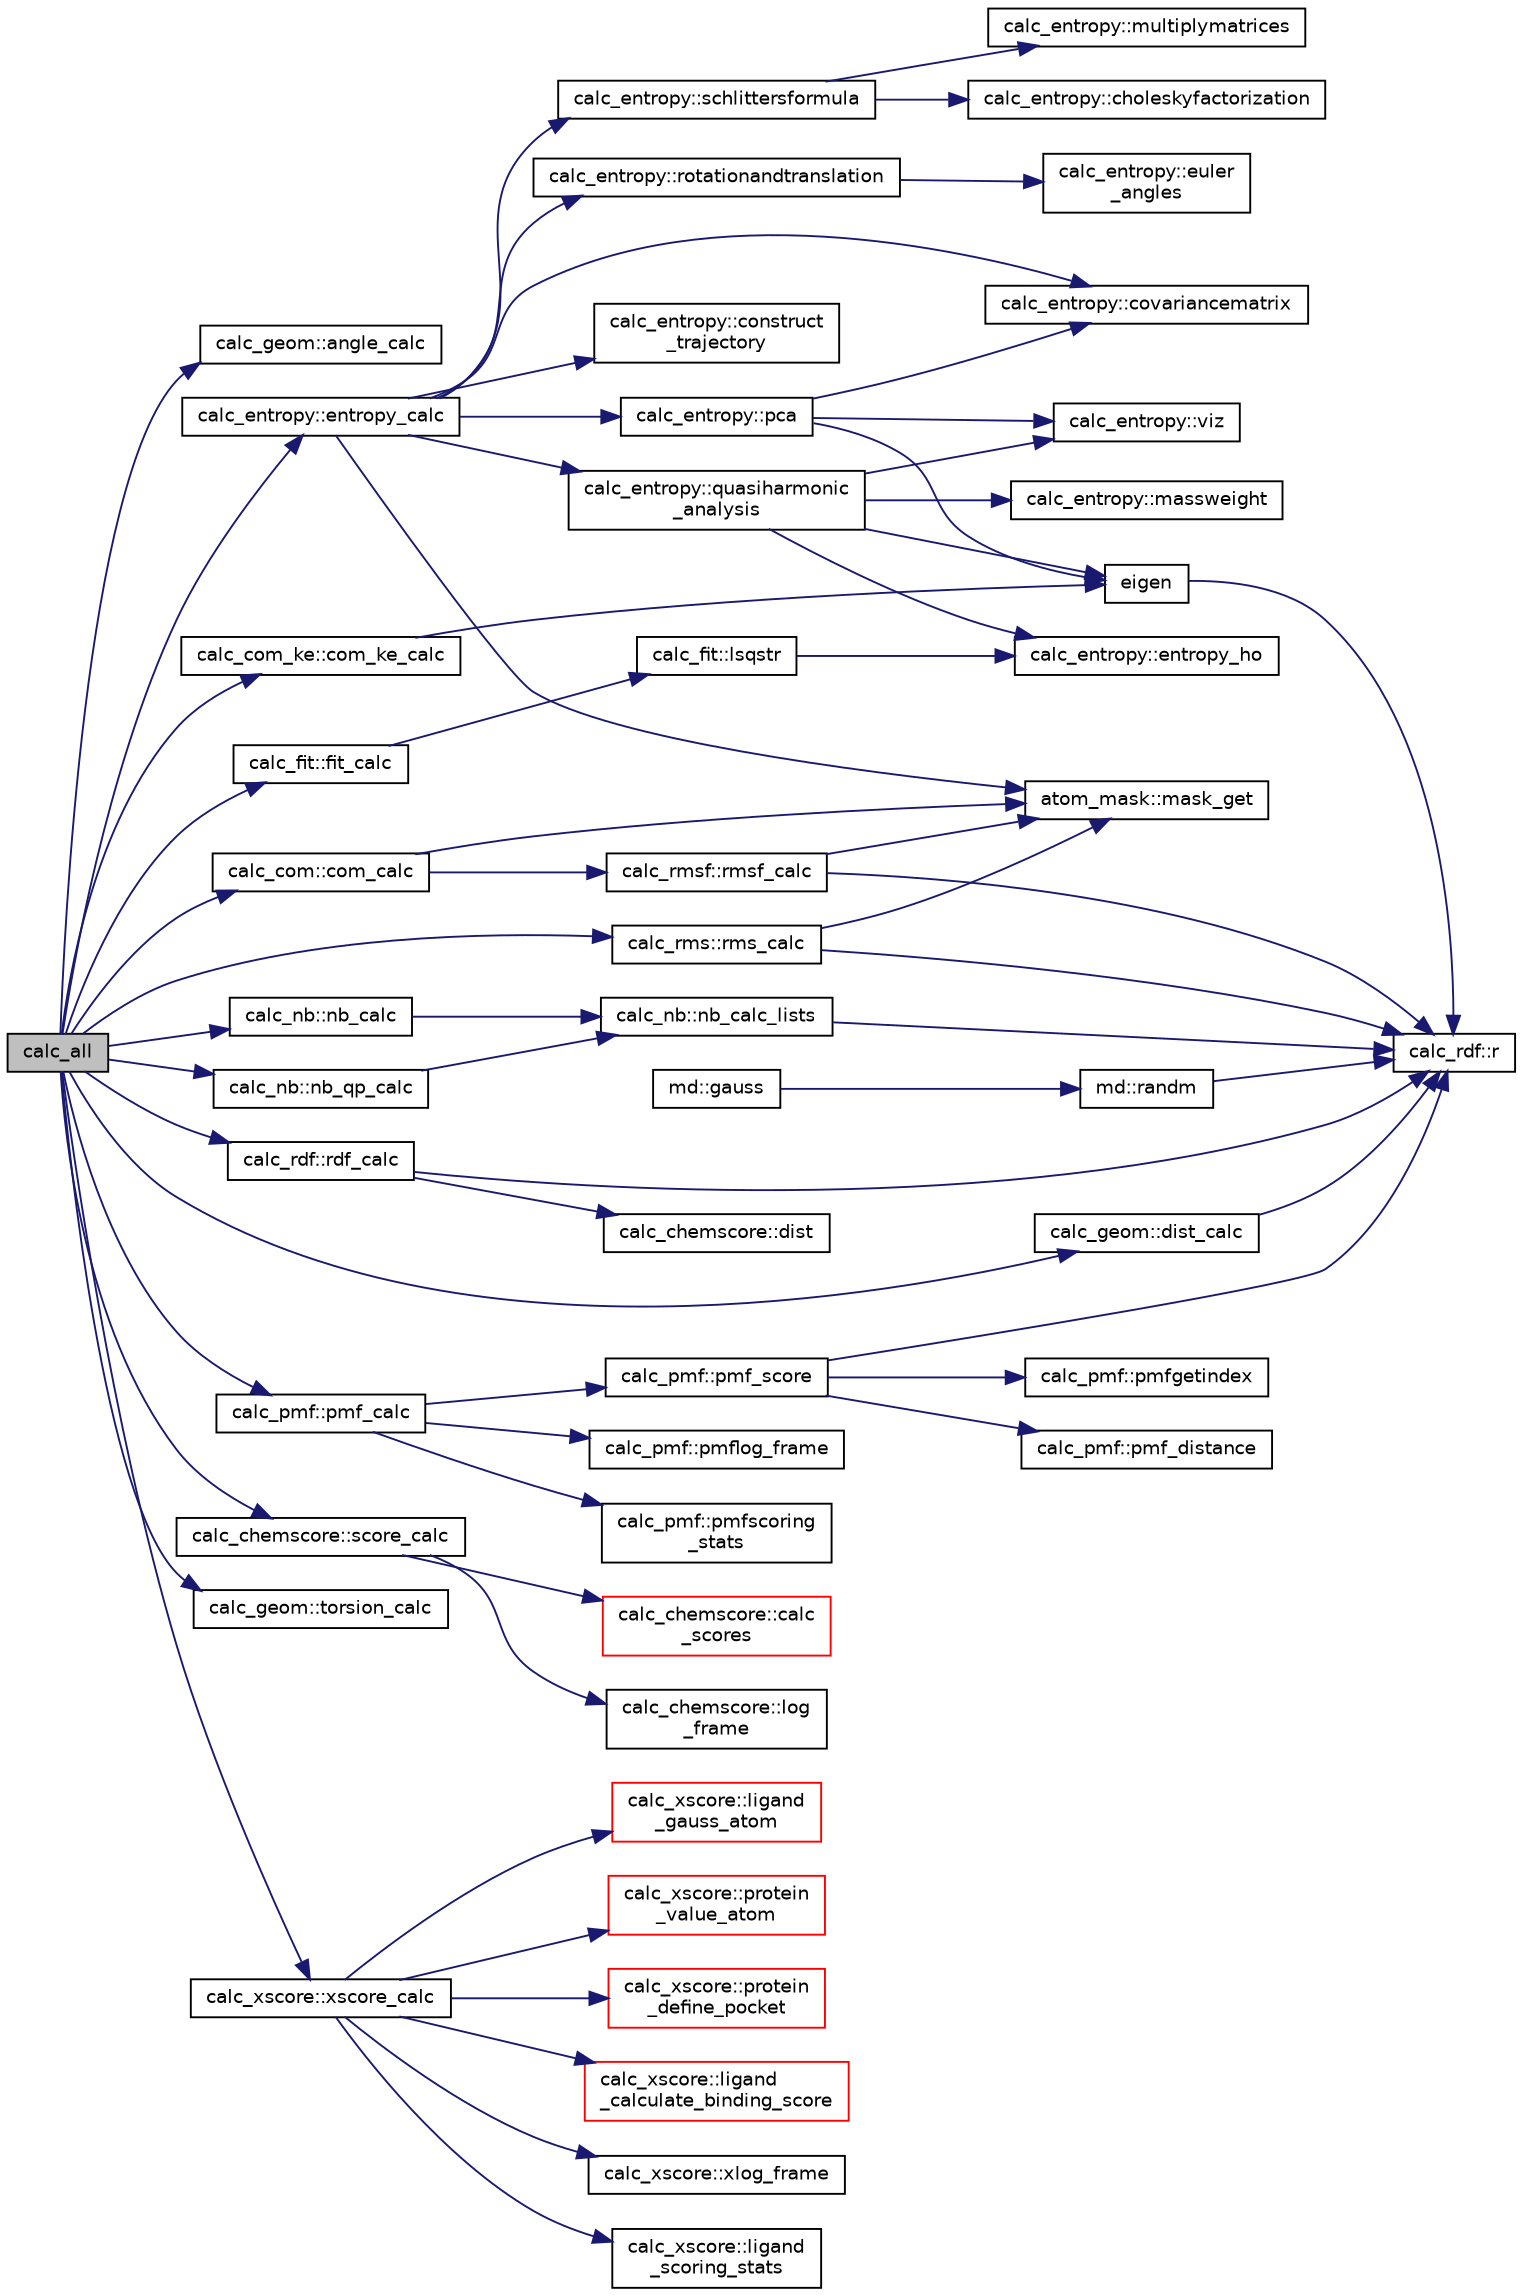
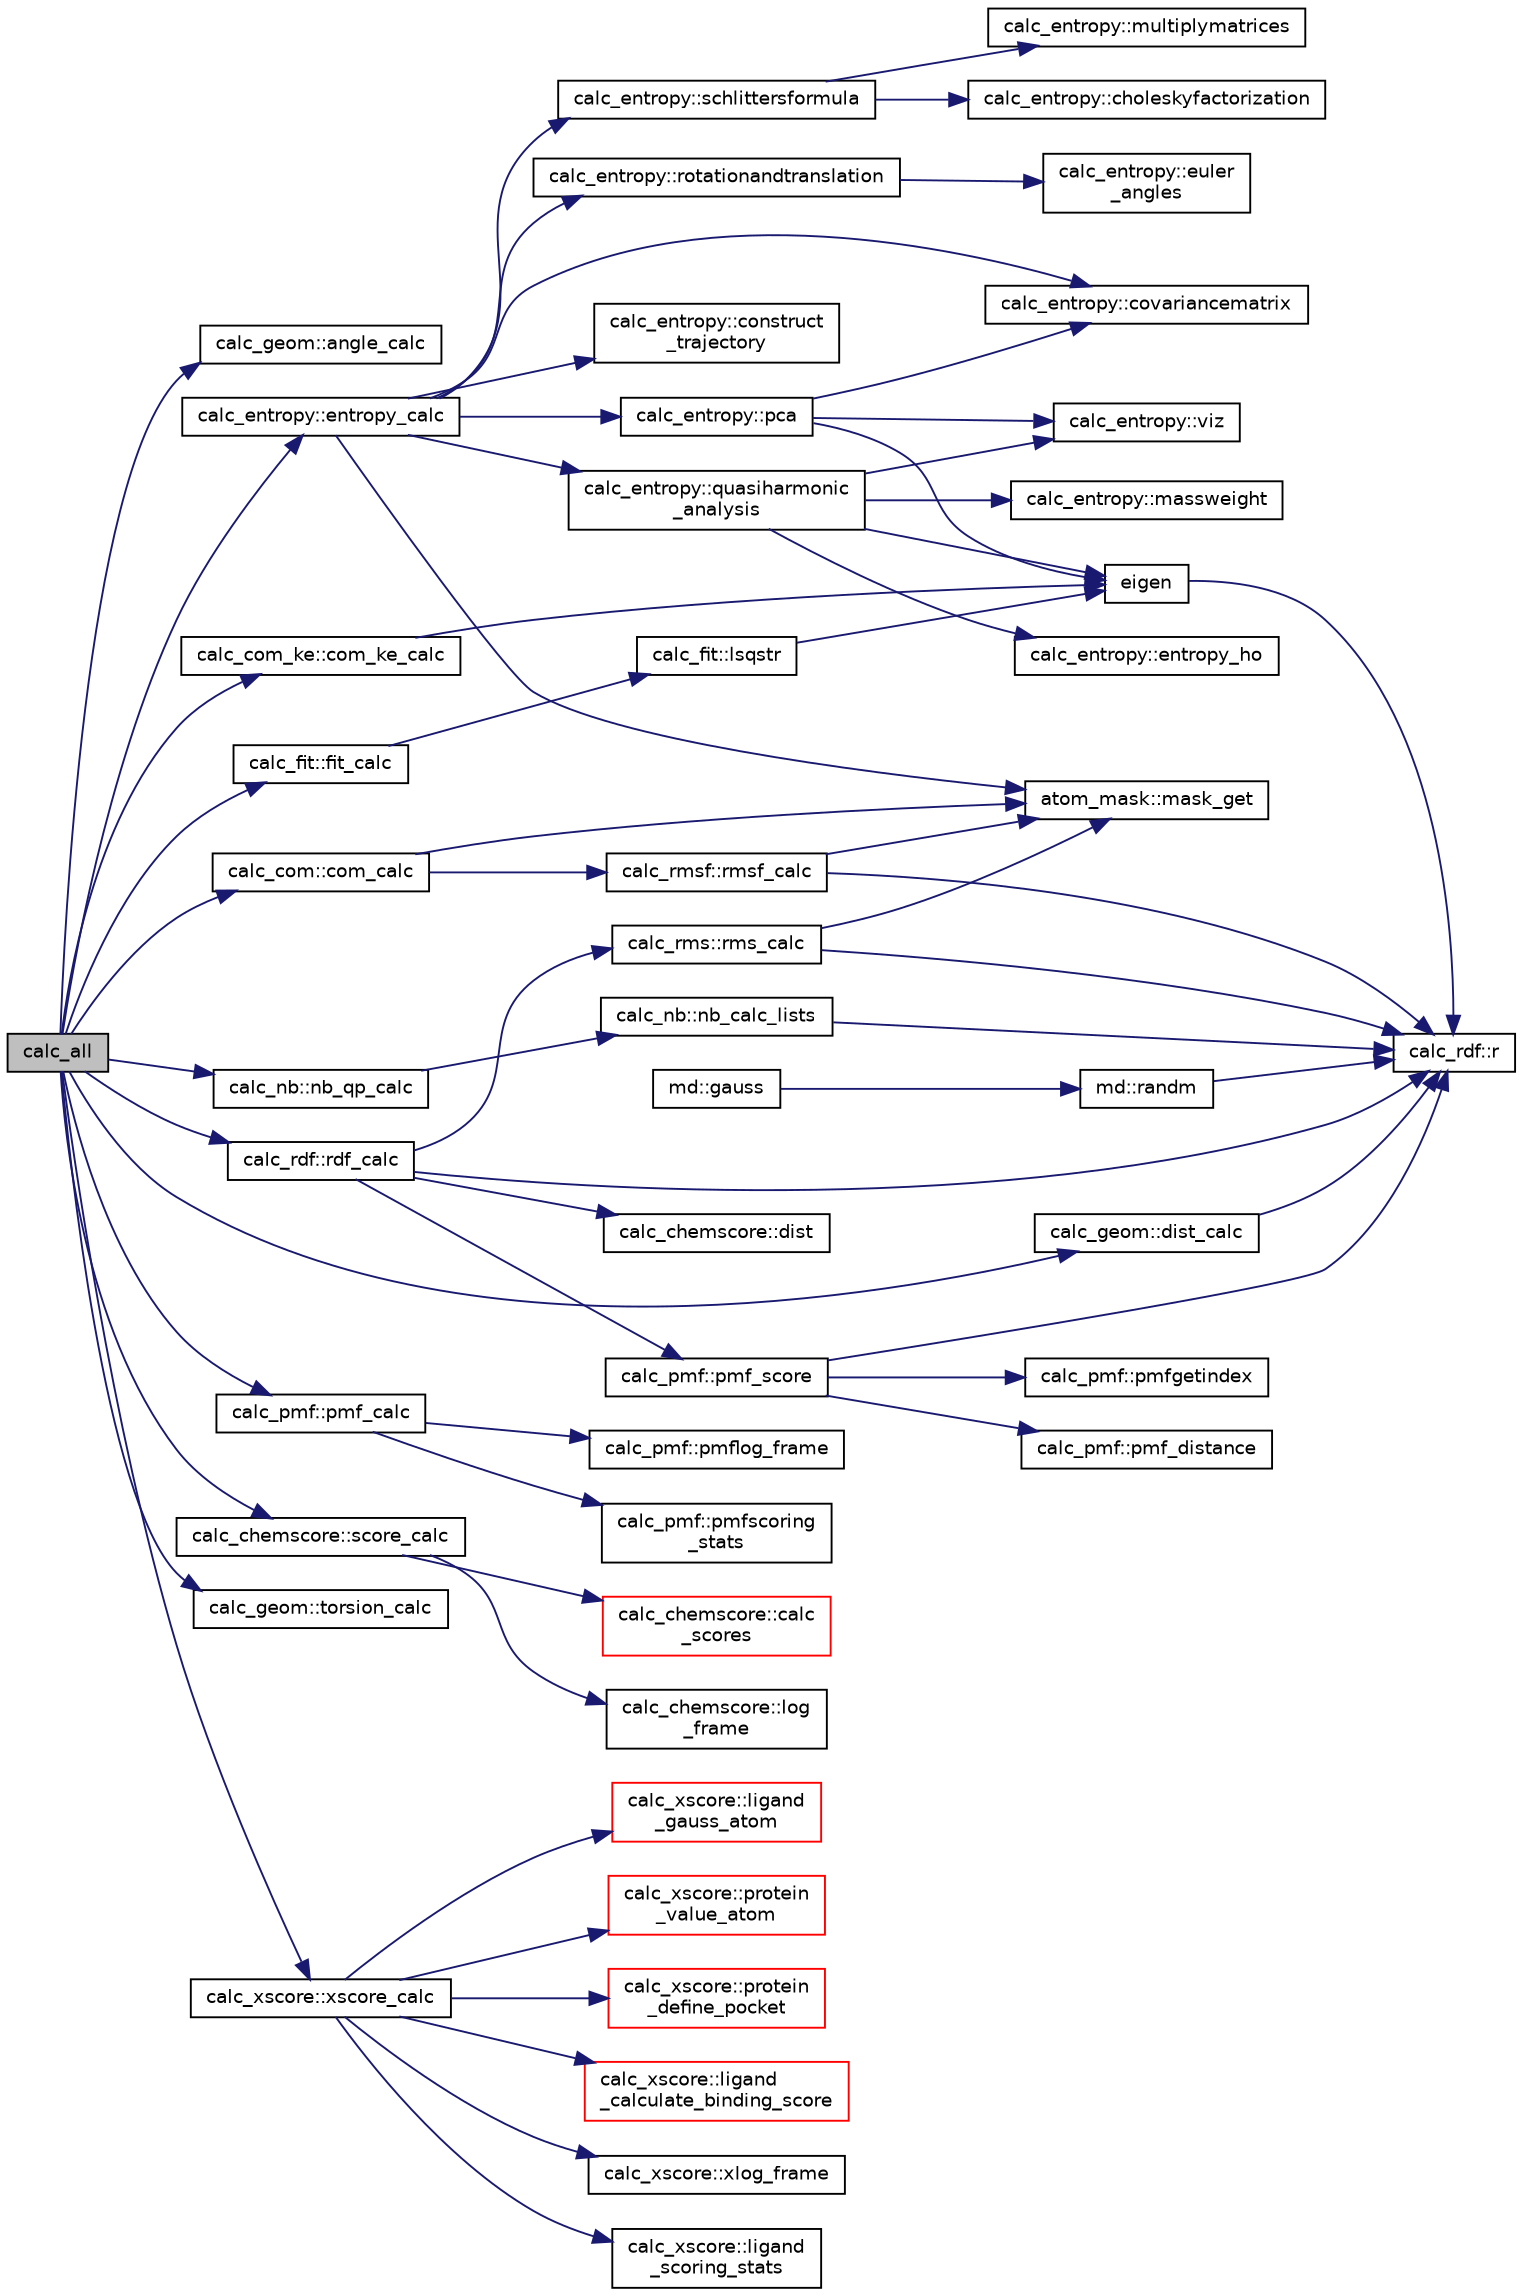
(896, 656) -> (927, 621)
(329, 948) -> (501, 1041)
(321, 1017) -> none
(506, 1397) -> (510, 1264)
